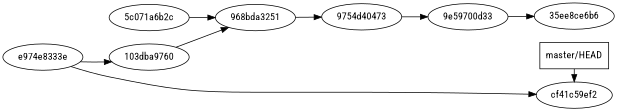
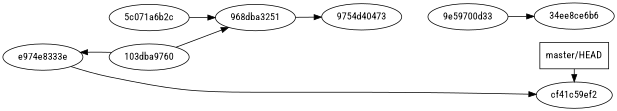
(574, 16) -> (574, 16)
(411, 17) -> none
(255, 18) -> (255, 18)
(92, 62) -> (100, 52)
